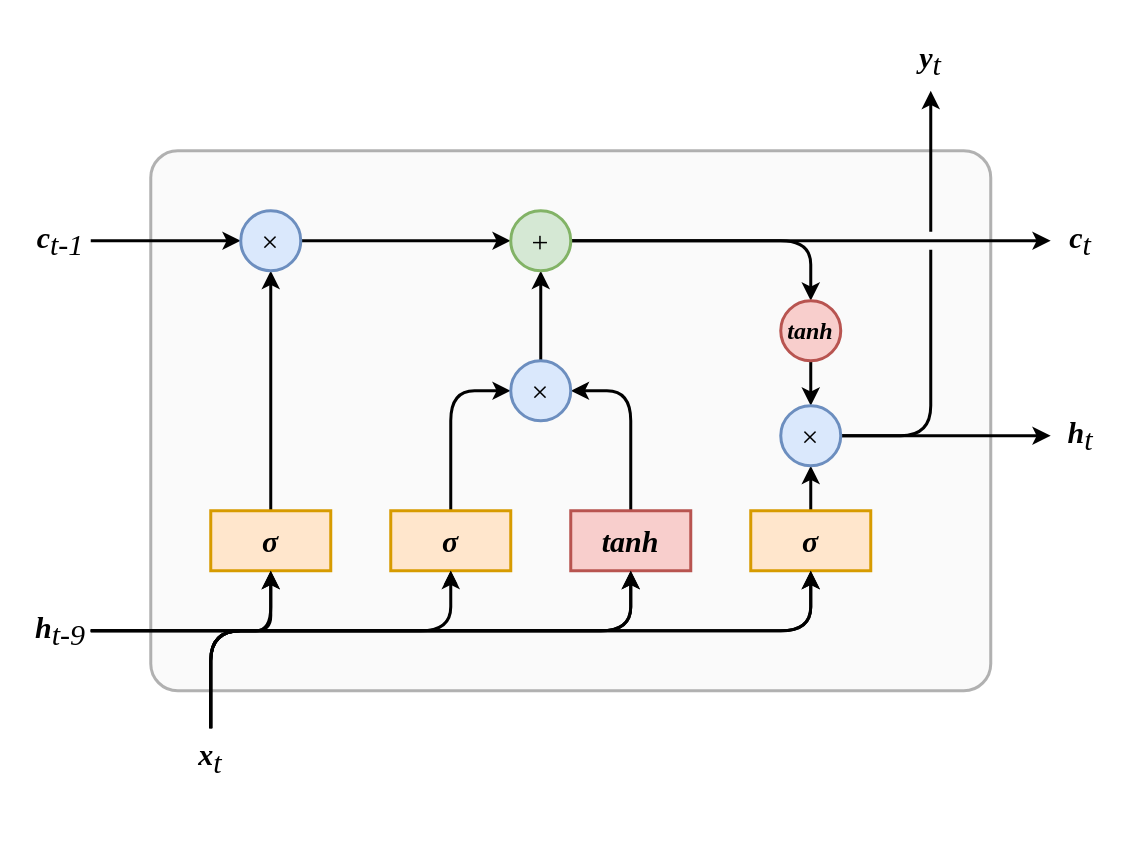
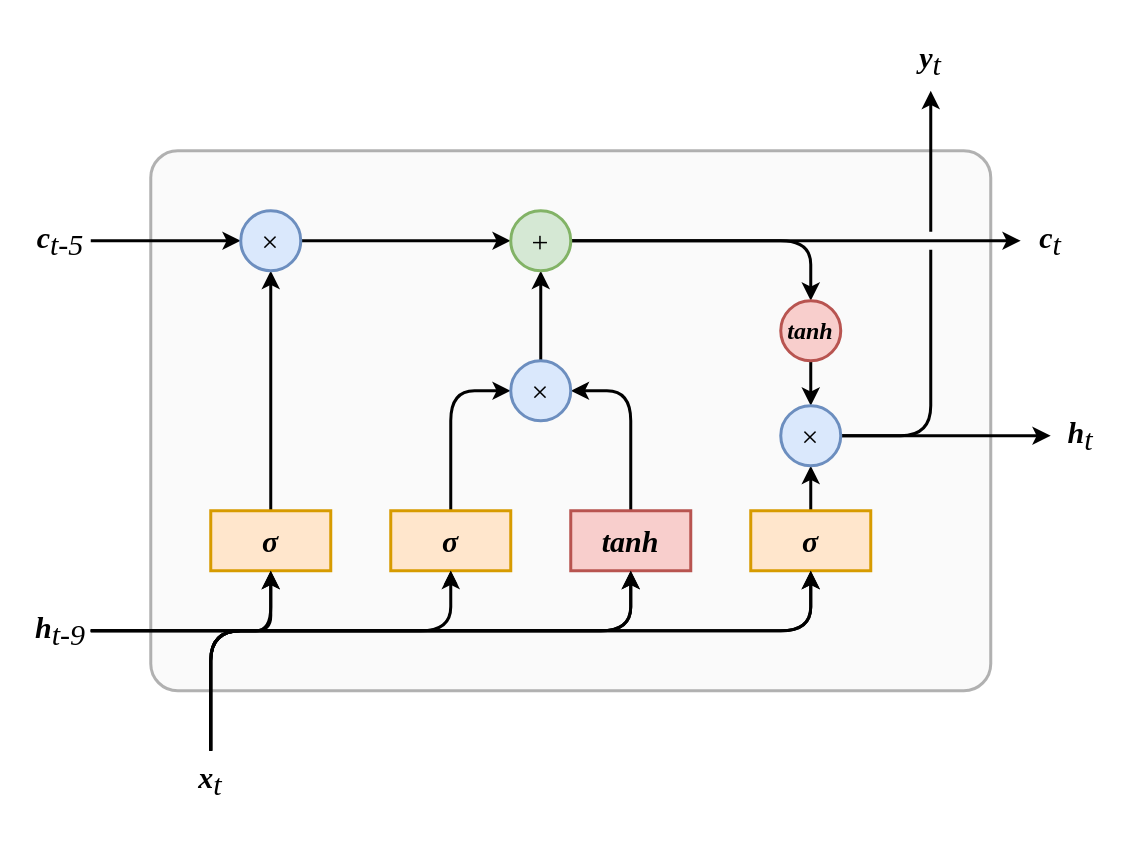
(61, 241) -> (61, 241)
(1081, 241) -> (1051, 241)
(211, 758) -> (211, 781)
